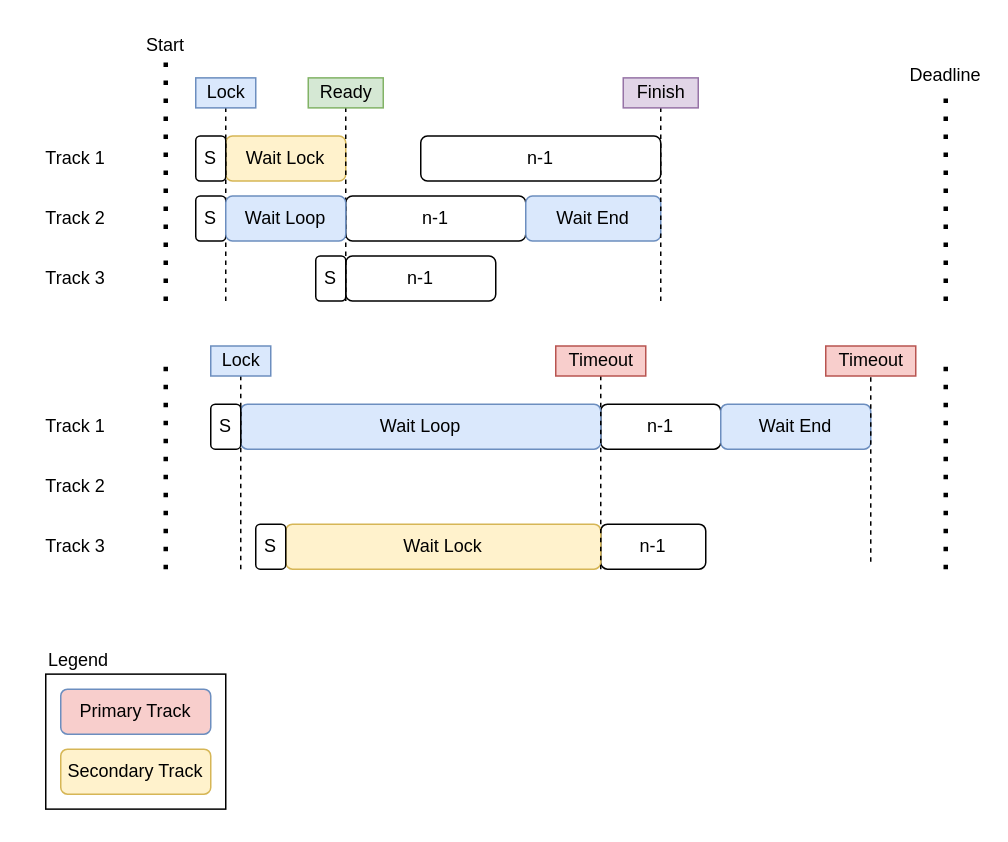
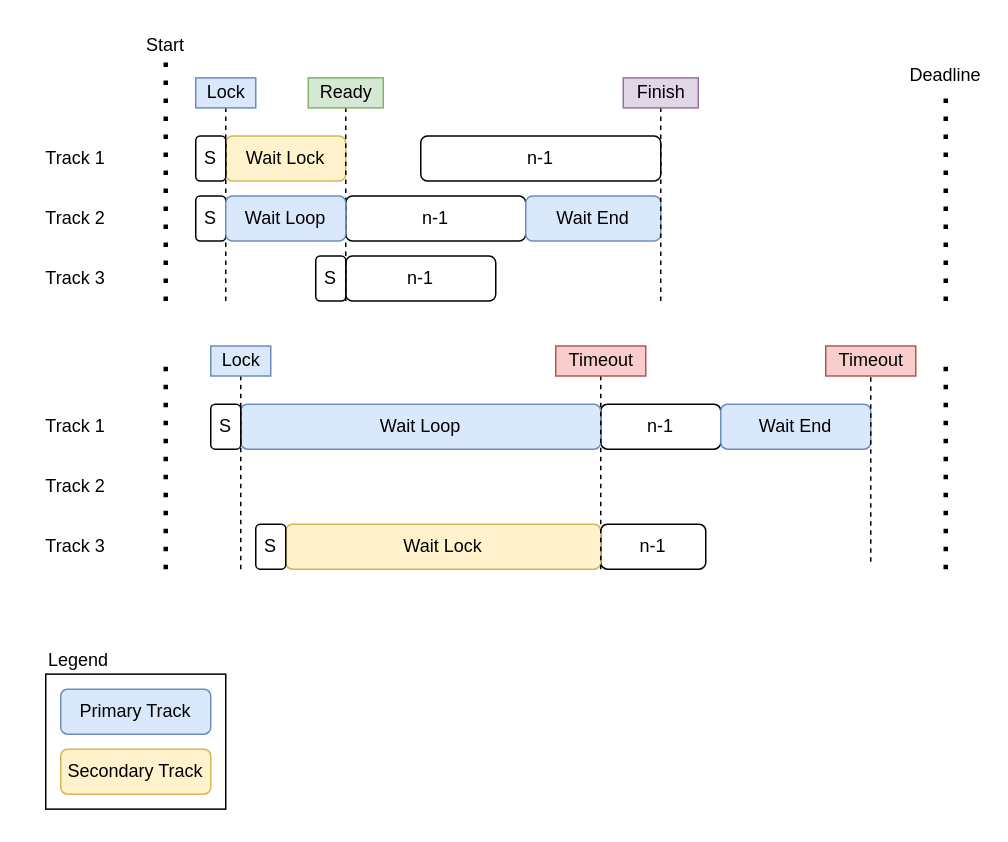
(136, 711) -> (136, 711)
